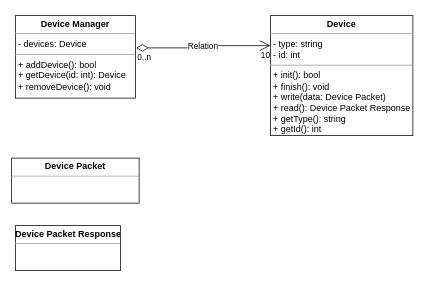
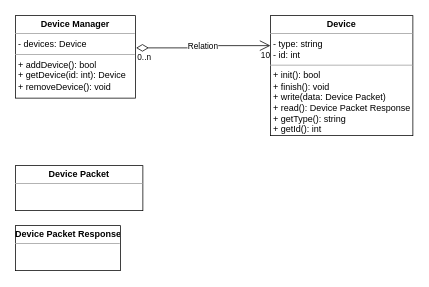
(75, 180) -> (79, 188)
